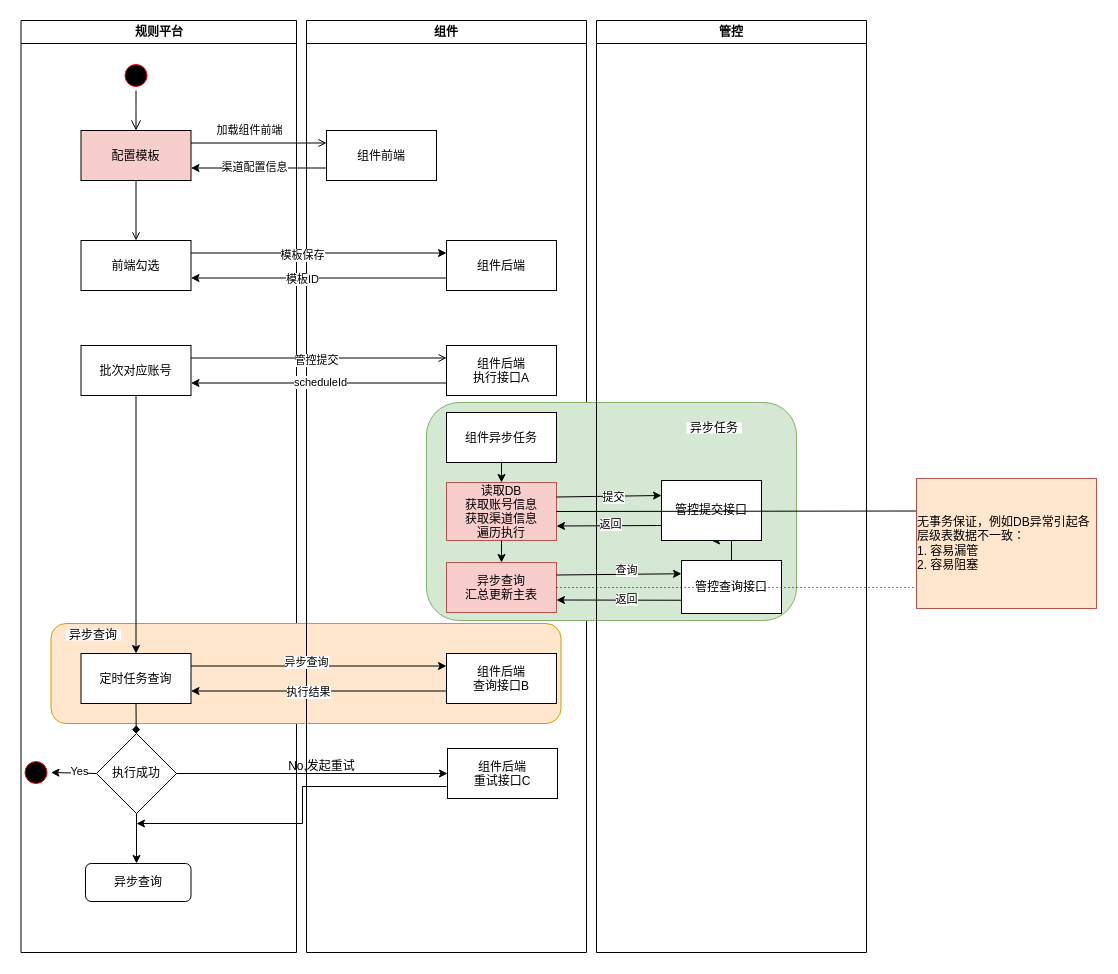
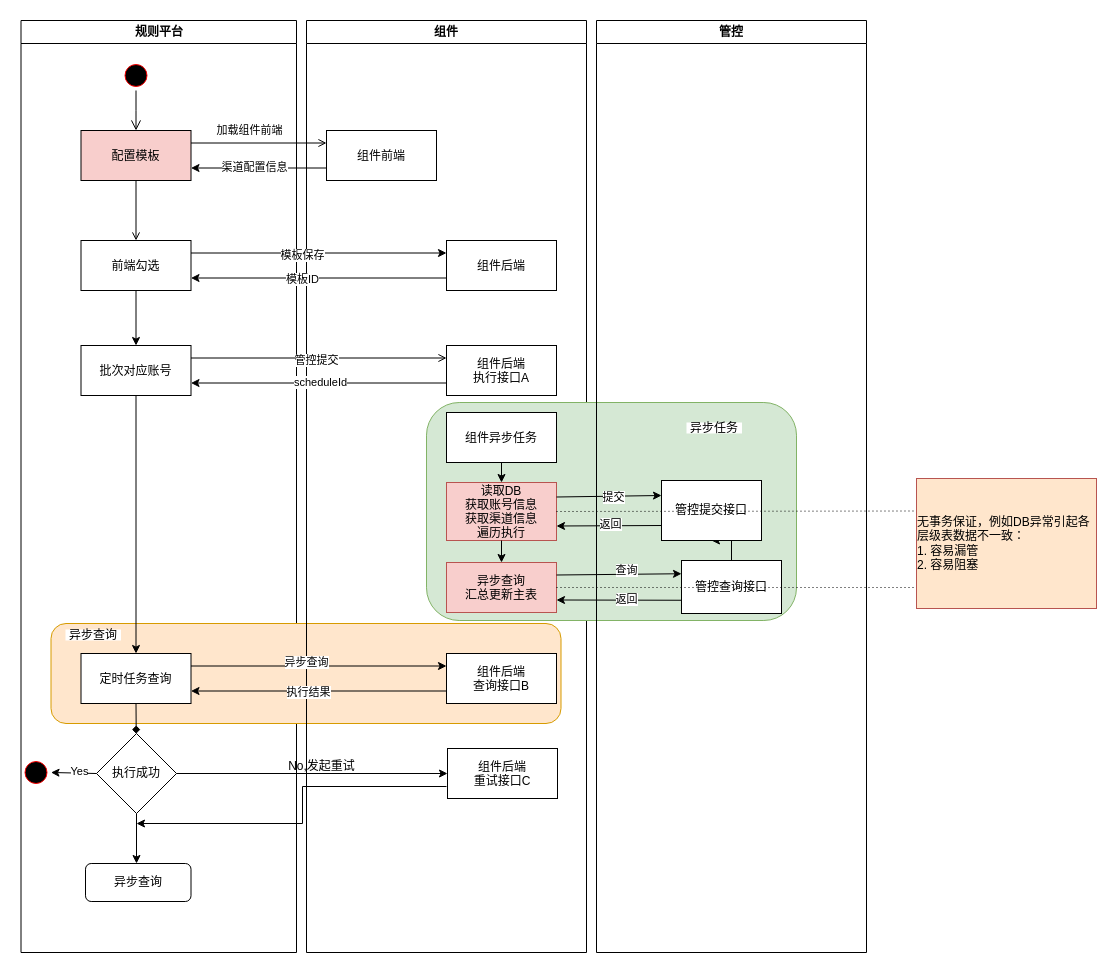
none -> (136, 315)
(737, 511) -> (737, 511)
